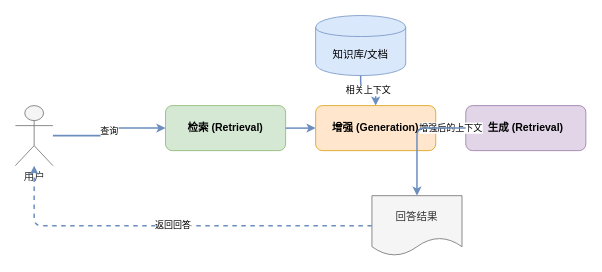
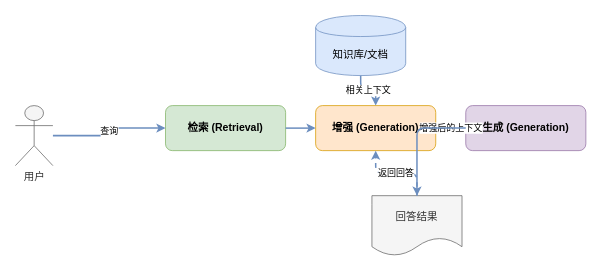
(525, 128) -> (525, 128)
(179, 225) -> (389, 173)
